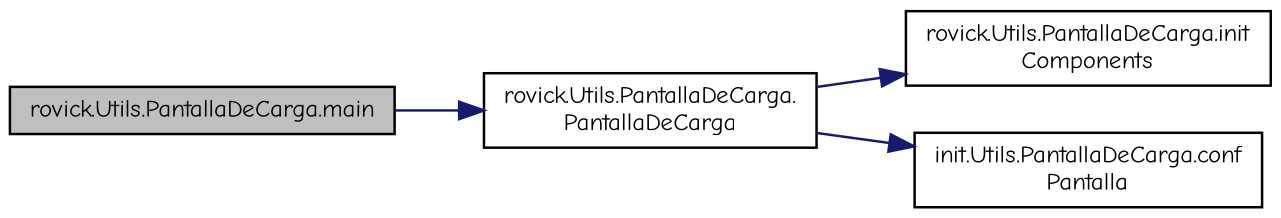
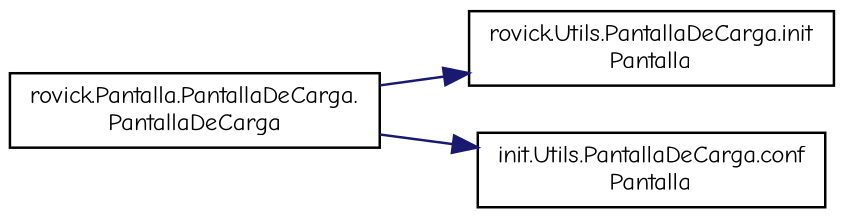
(1088, 48) -> (652, 48)
(202, 110) -> none
(650, 110) -> (195, 110)
